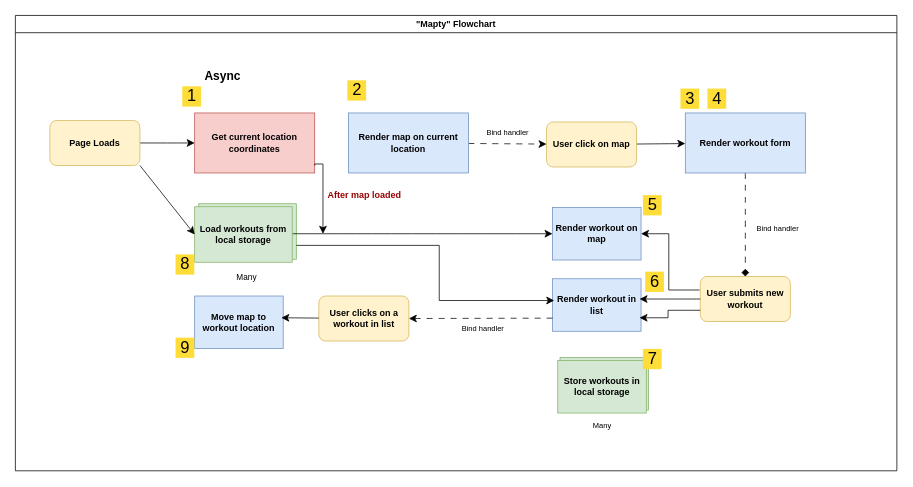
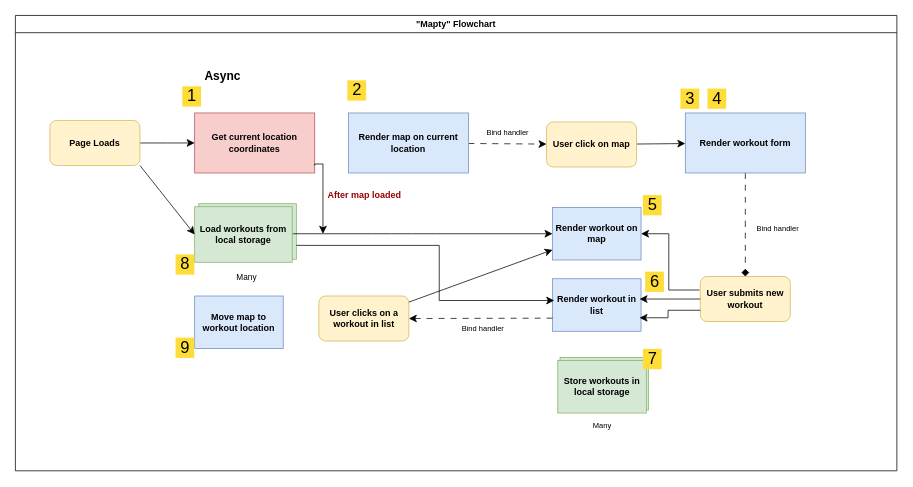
(290, 318) -> (477, 277)
